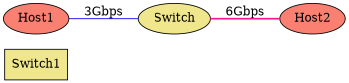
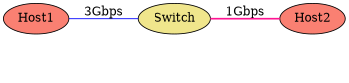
(245, 12) -> (245, 12)
(36, 65) -> none
